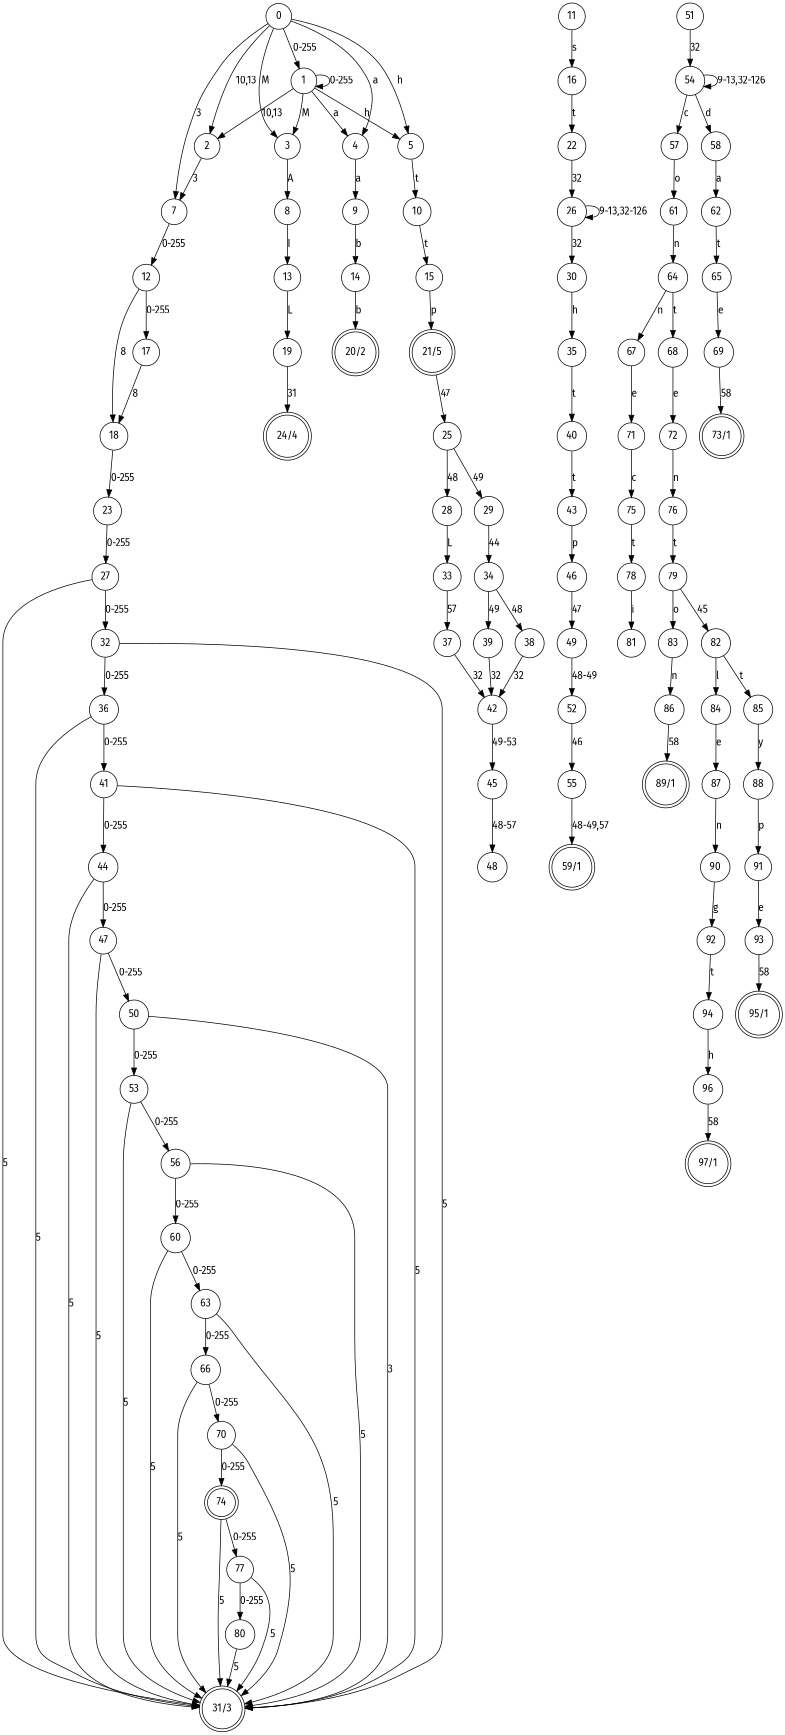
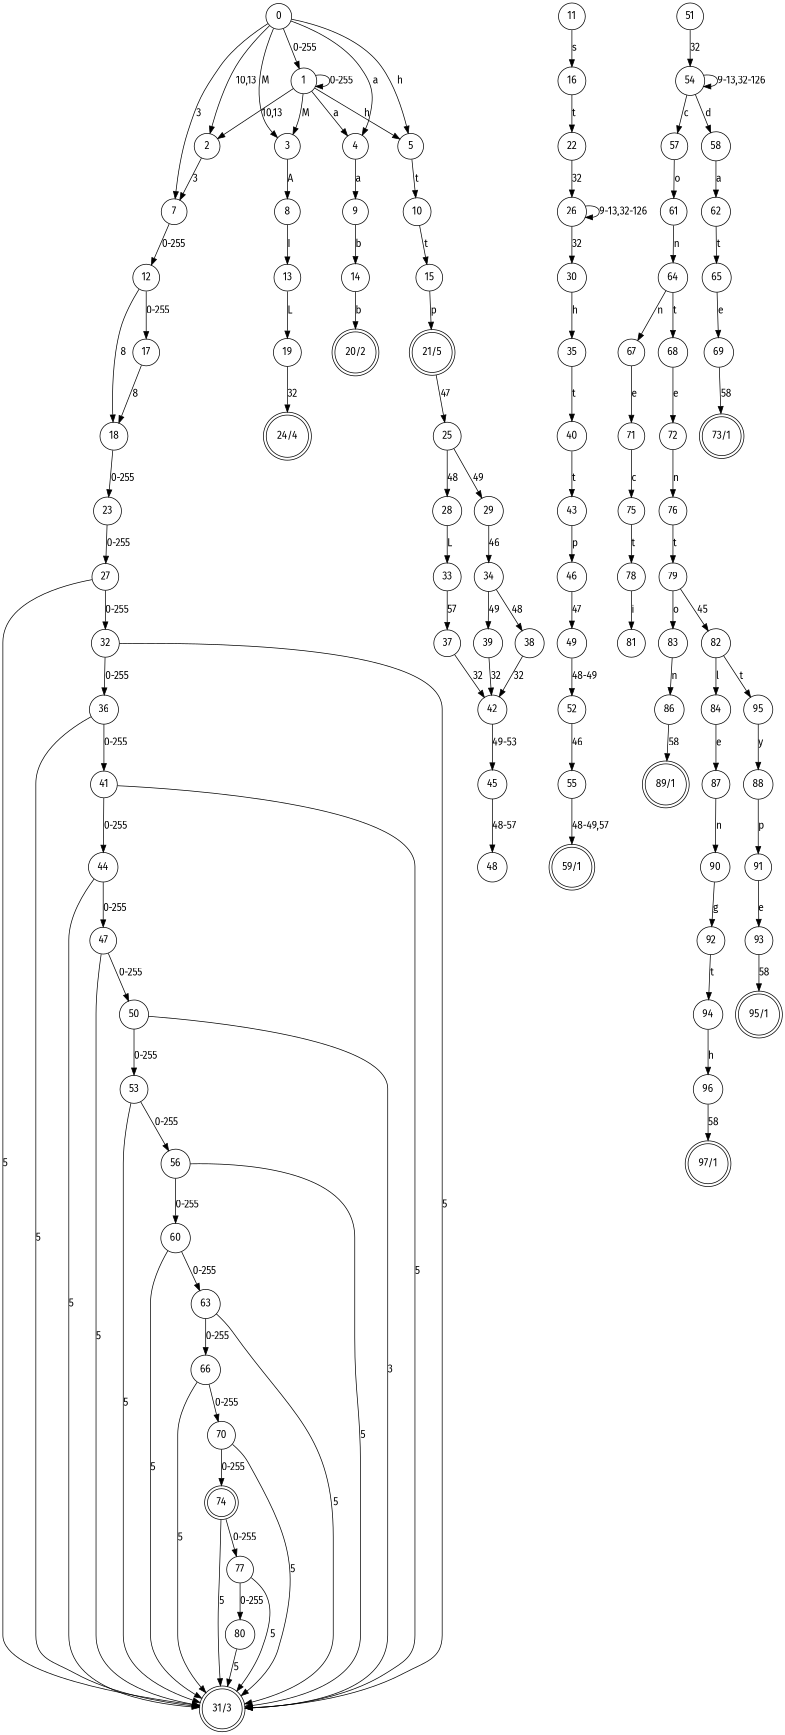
(292, 394) -> (292, 394)
(494, 544) -> (494, 544)
(758, 710) -> (758, 710)
